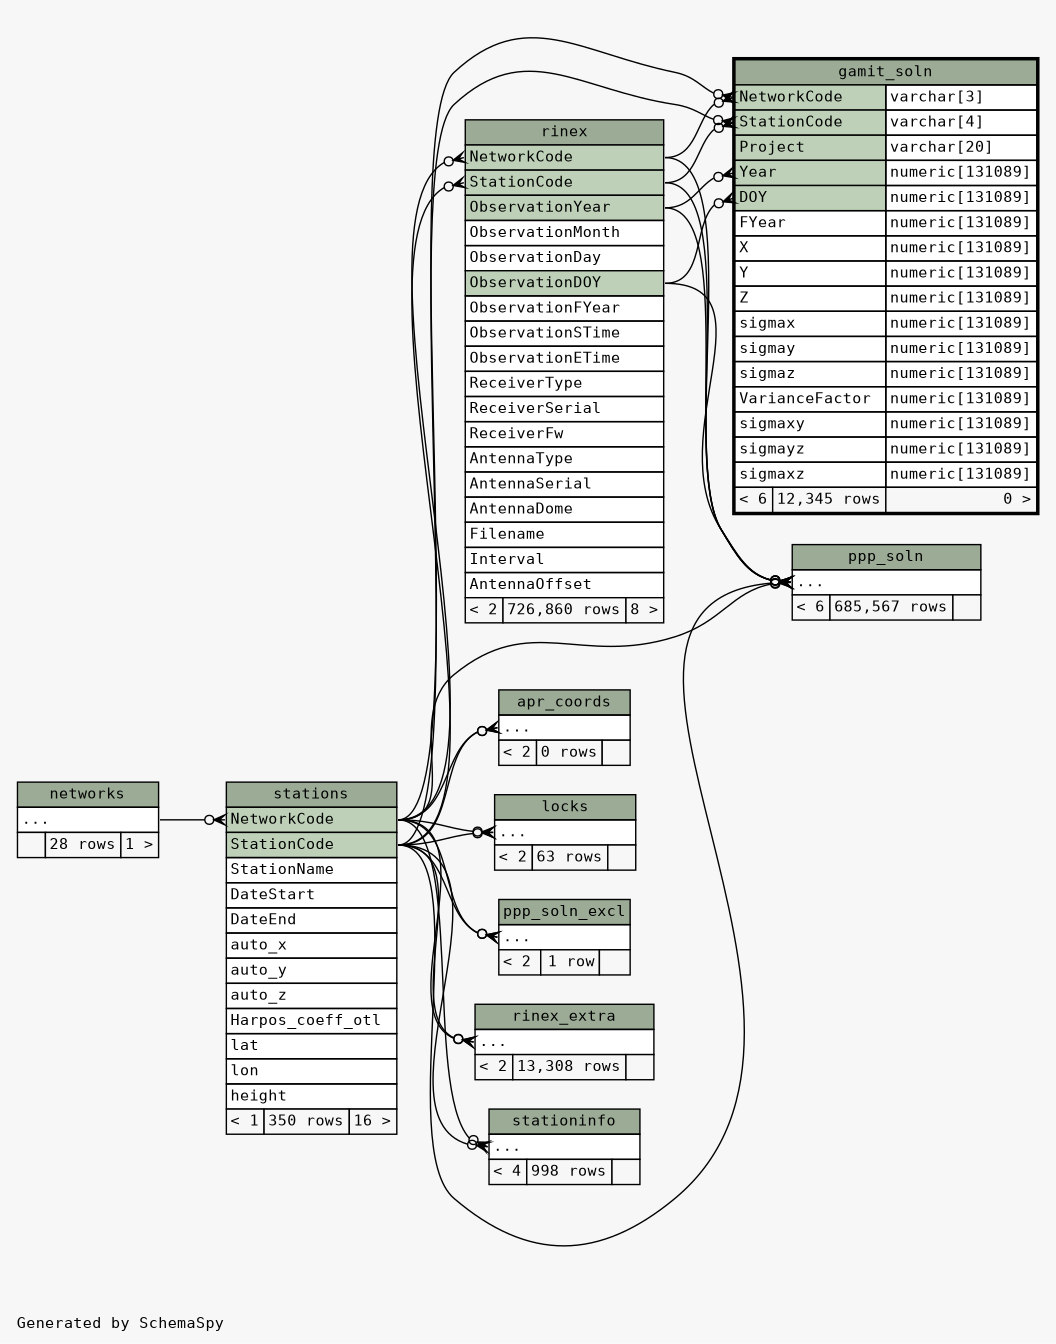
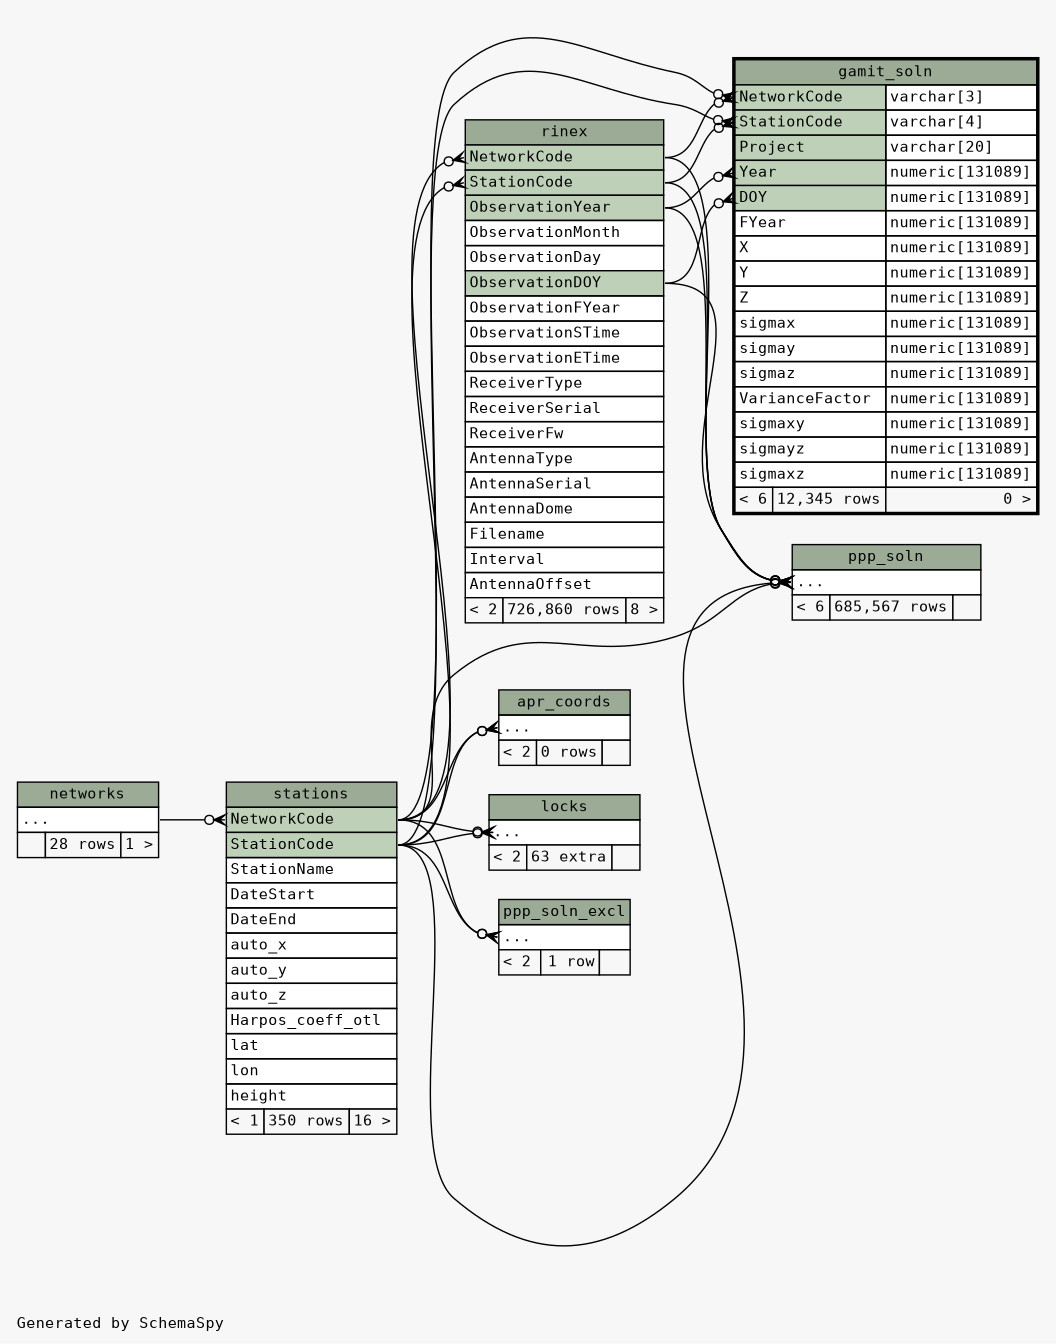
(570, 857) -> (569, 857)
(564, 1042) -> none
(564, 1147) -> none
